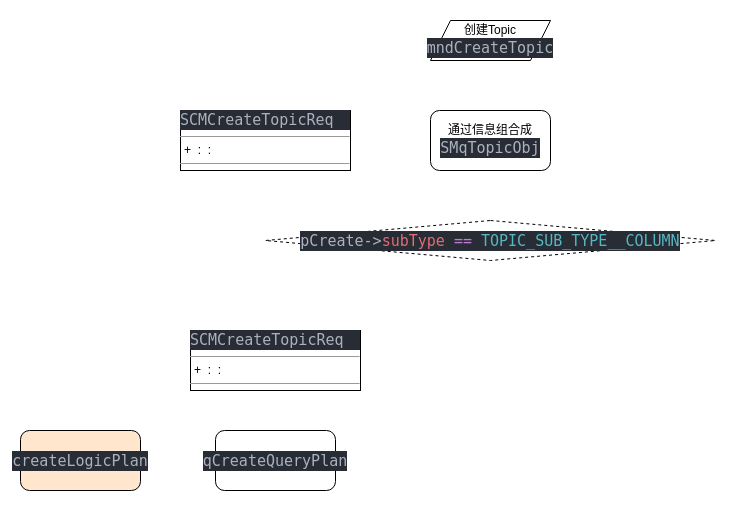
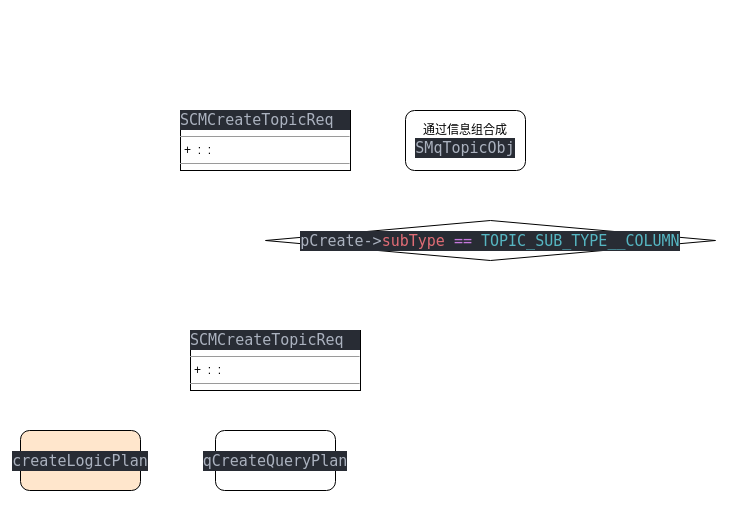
(491, 41) -> none
(491, 141) -> (466, 141)
(491, 241) -> (491, 241)
